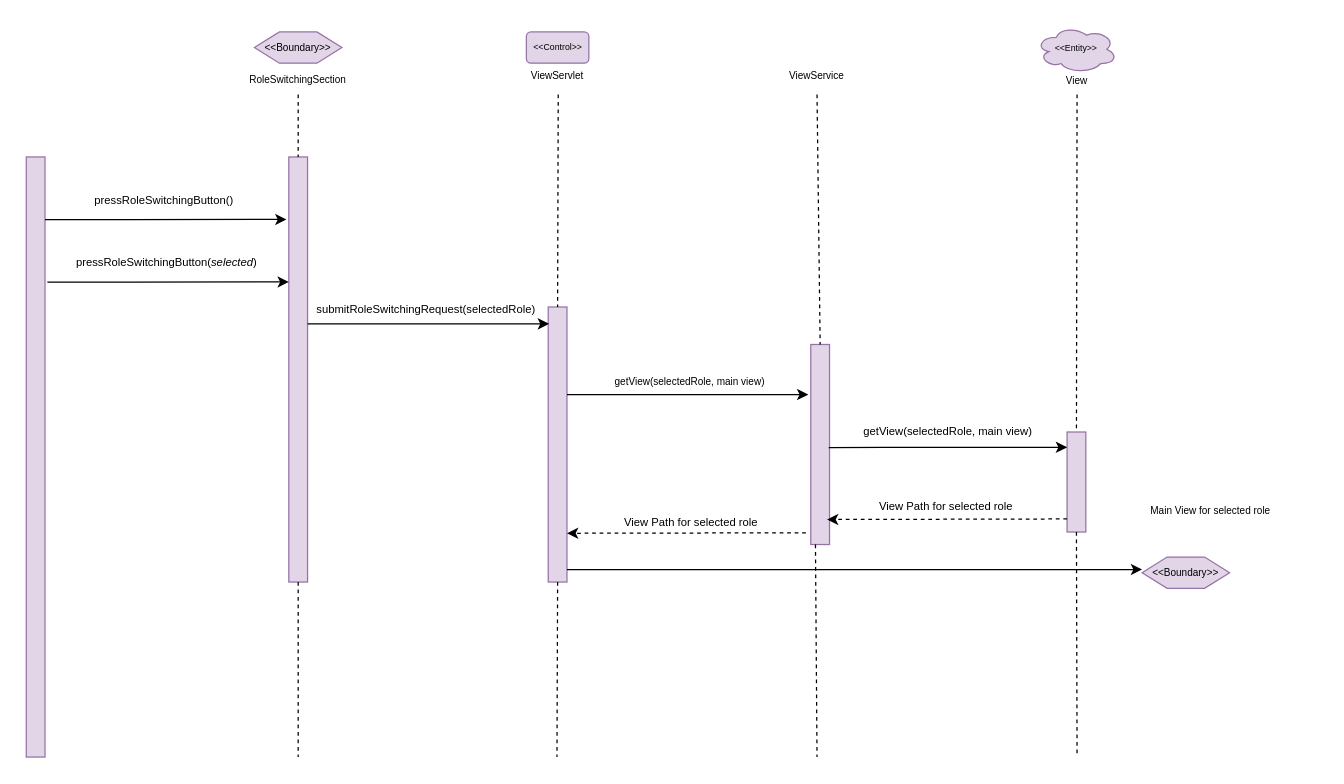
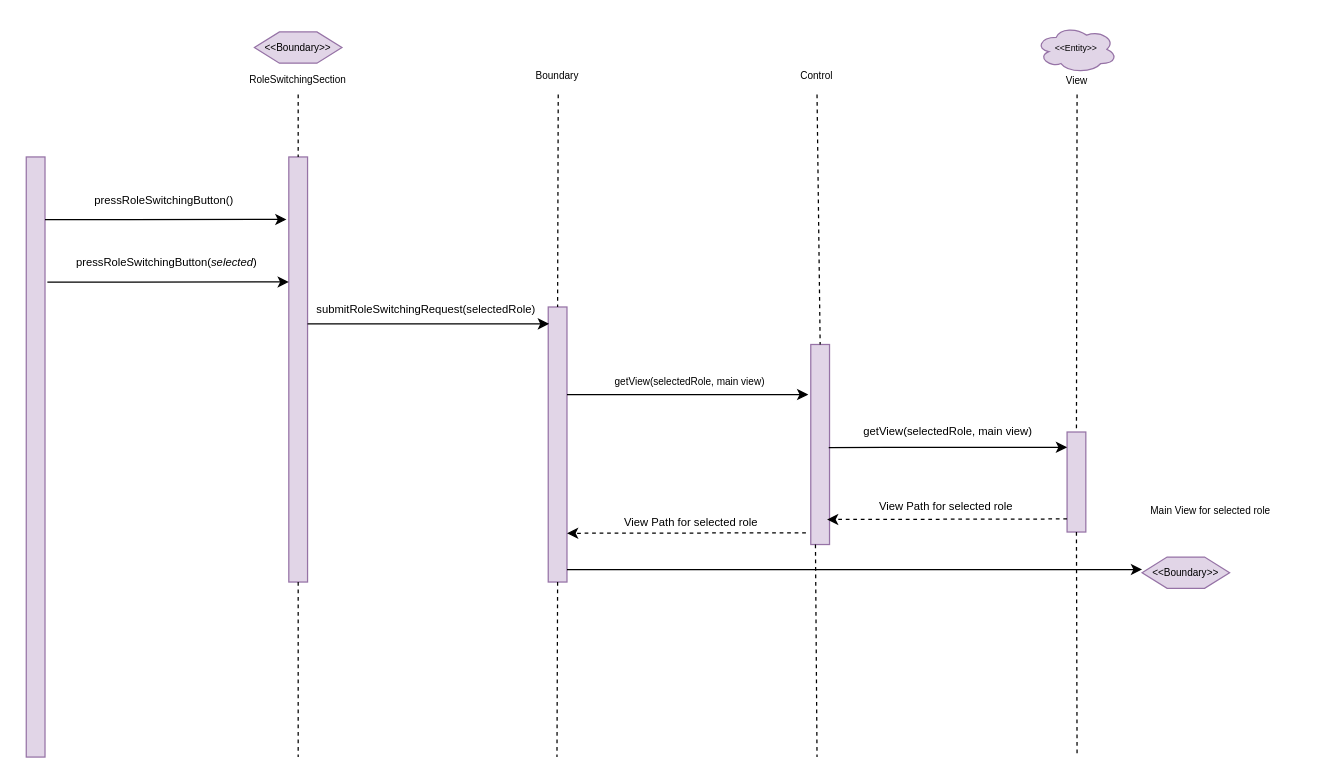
(558, 48) -> none
(558, 76) -> (558, 76)
(817, 76) -> (817, 76)
